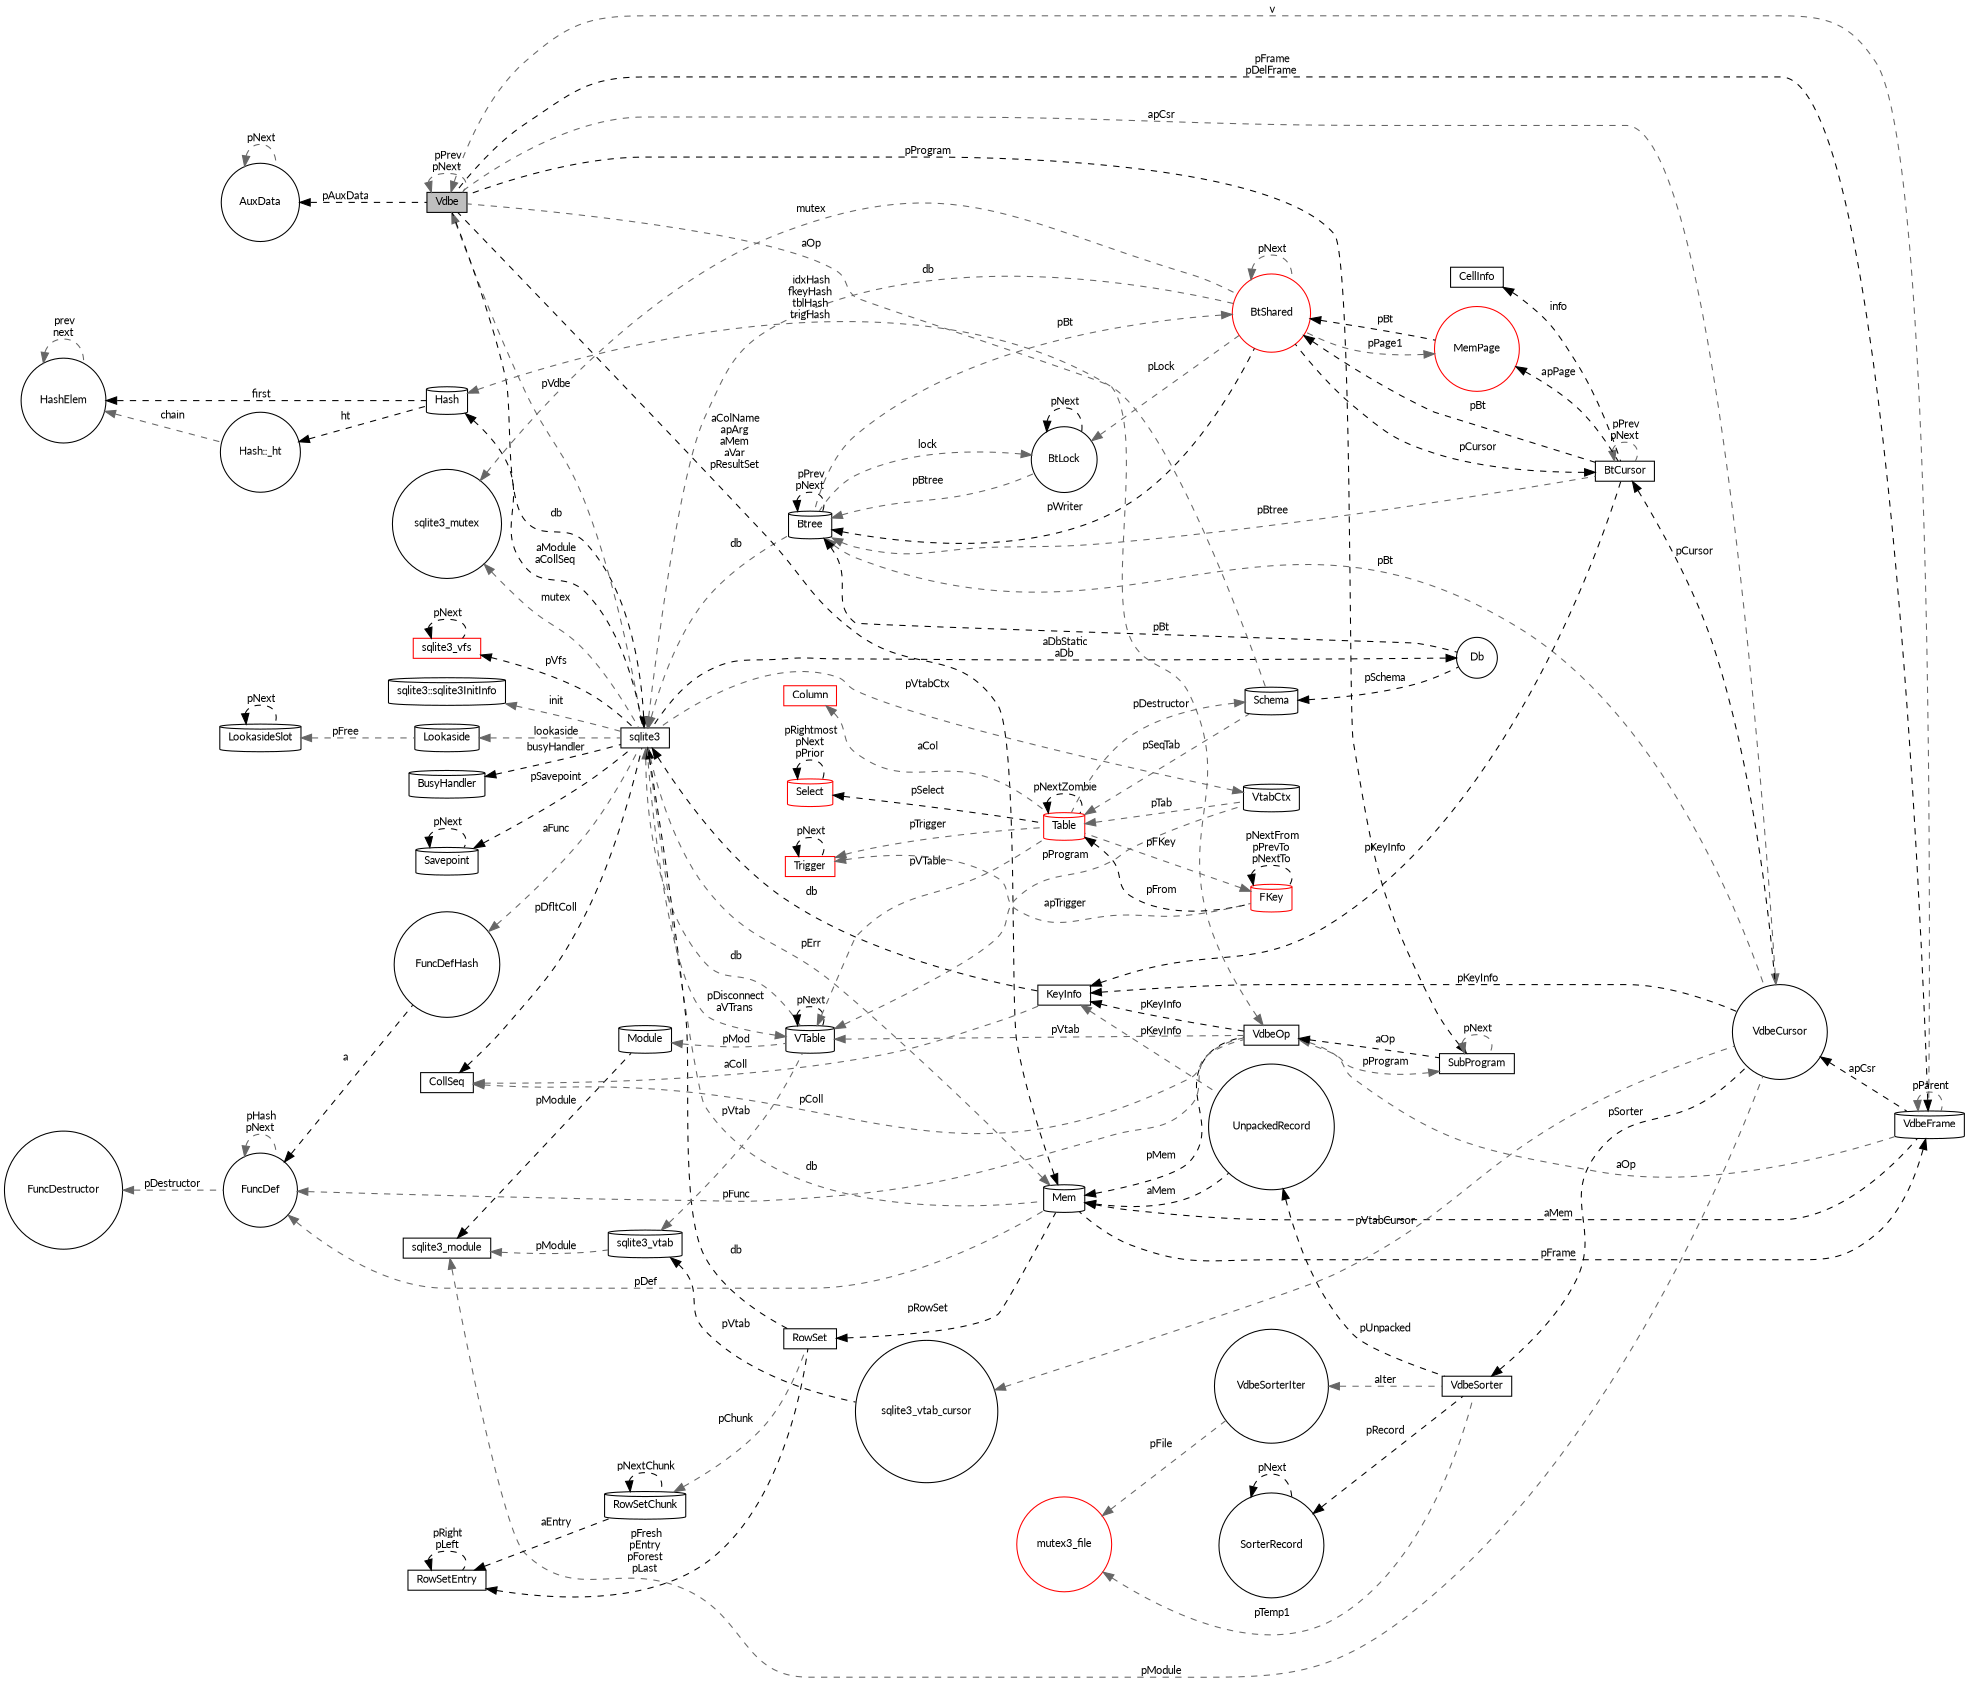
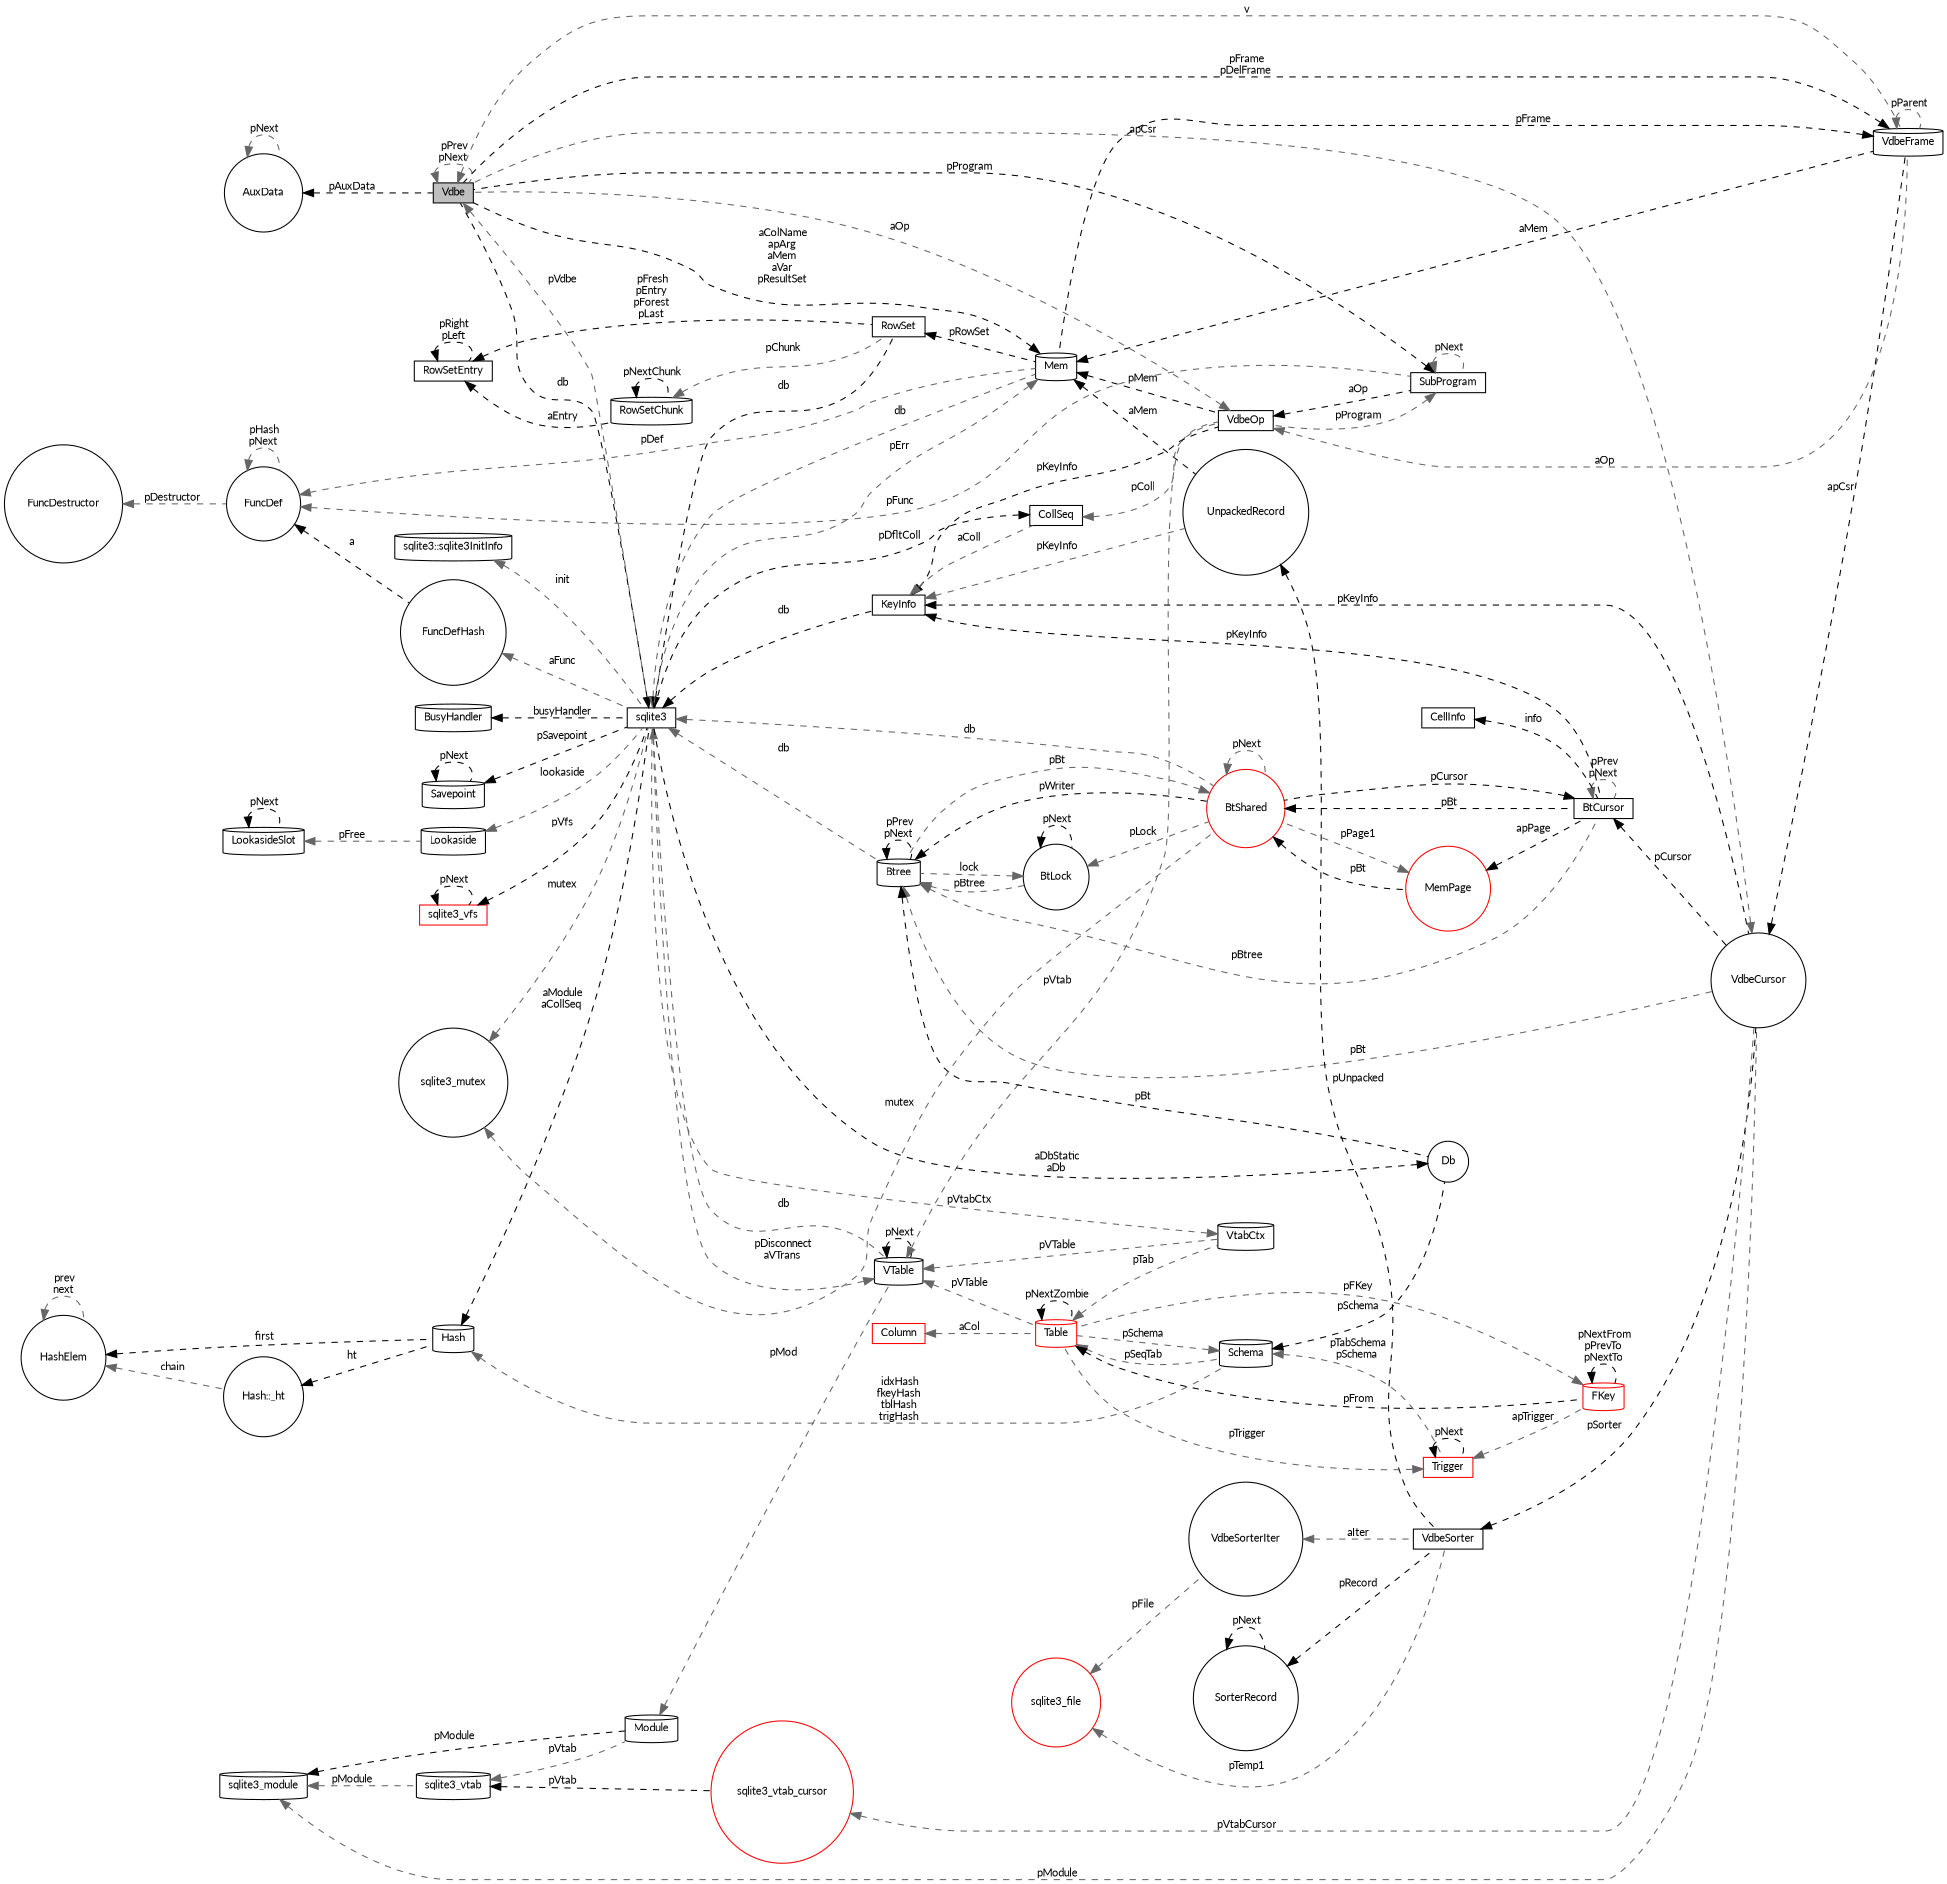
(1160, 705) -> (1142, 1334)
(810, 793) -> none
(1064, 855) -> (1056, 1245)
(767, 1071) -> (973, 553)
(747, 1140) -> (564, 1763)
(804, 1198) -> (881, 515)
(447, 1248) -> (264, 1786)
none -> (1380, 1380)
(927, 1412) -> (782, 1792)
(1064, 1544) -> (1056, 1702)
